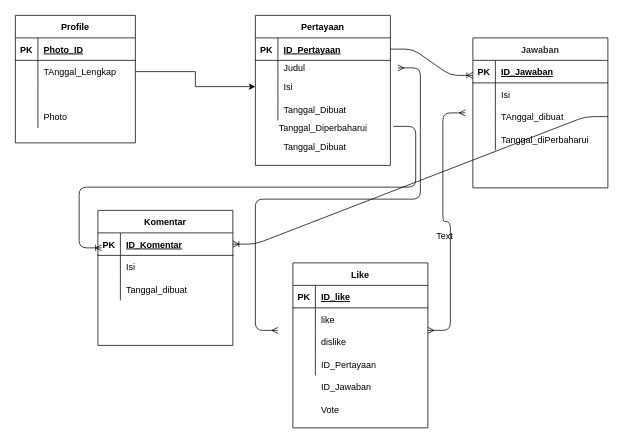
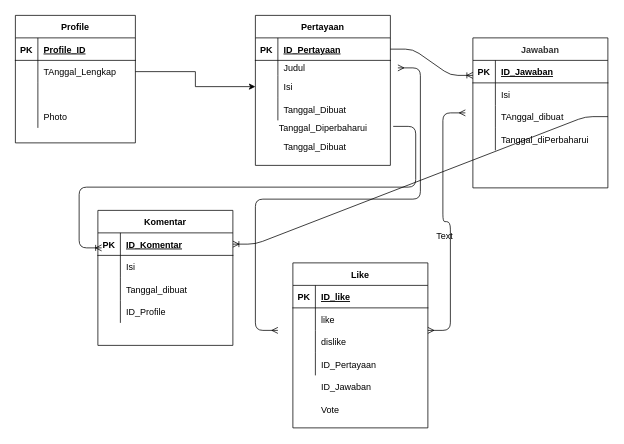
(64, 50) -> (66, 50)
none -> (177, 312)
